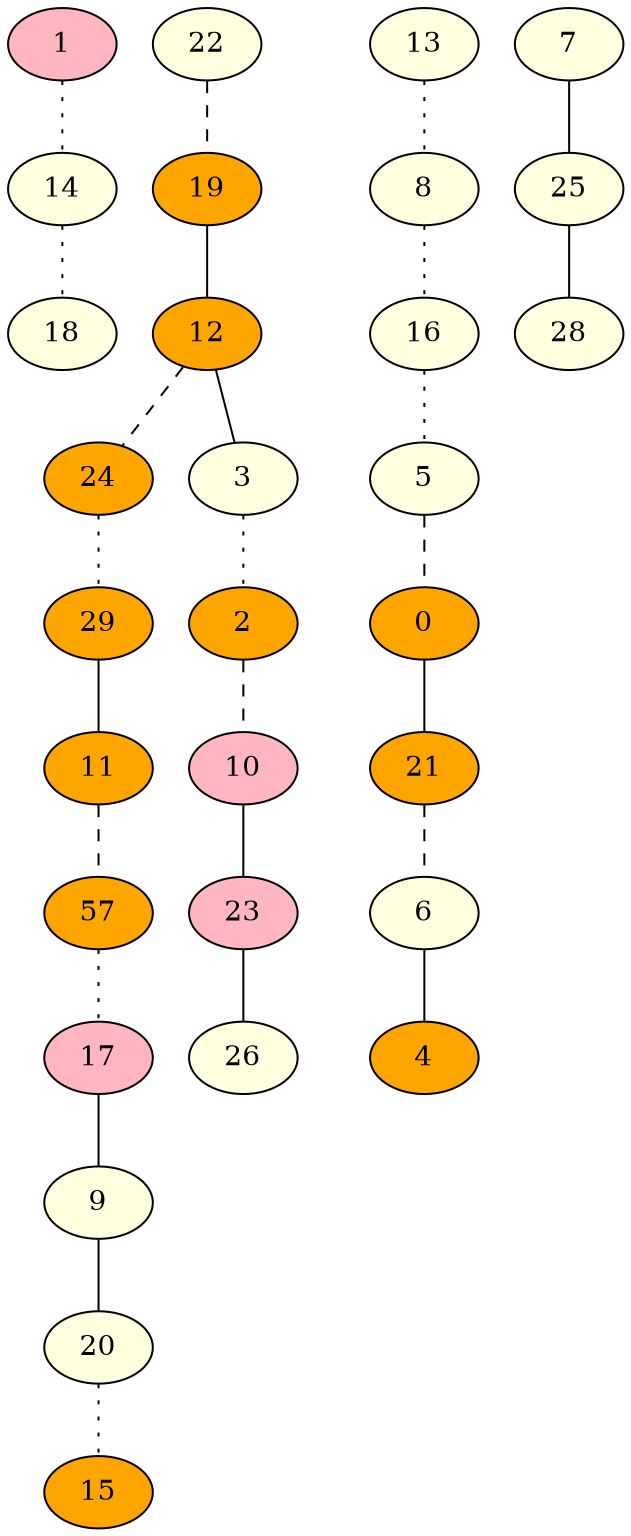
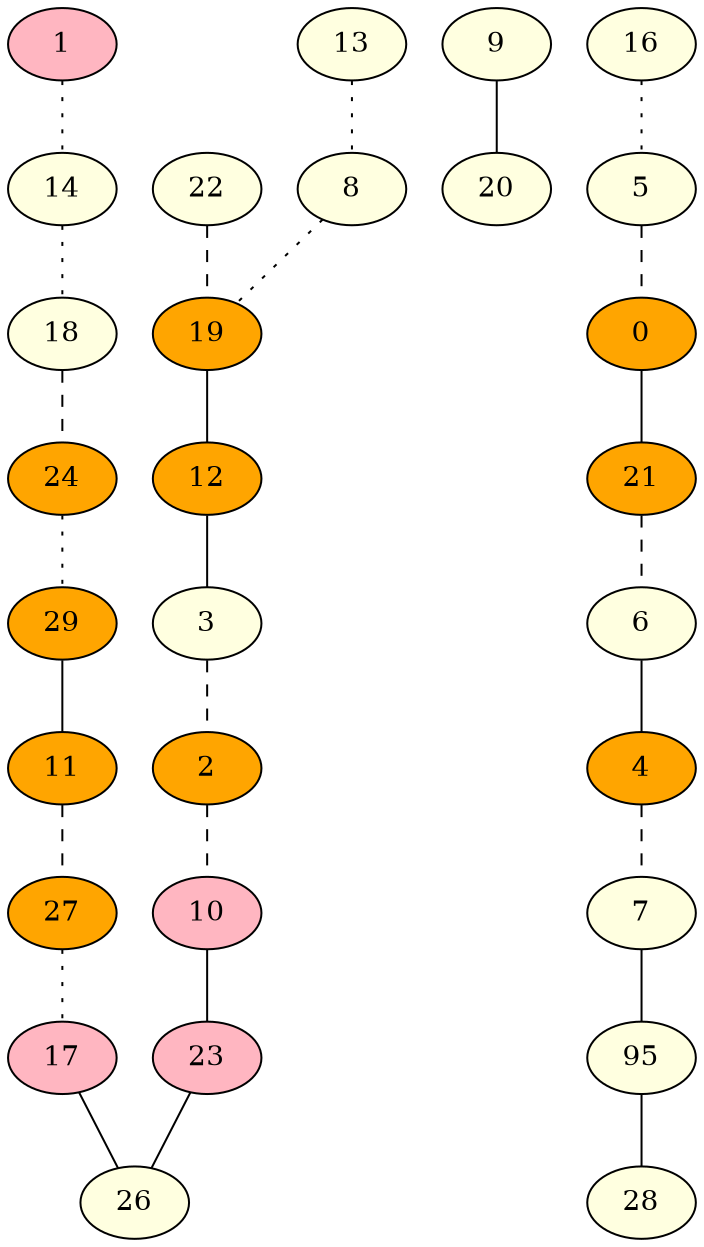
(569, 189) -> (642, 1058)
(424, 262) -> (280, 261)
(153, 406) -> (62, 406)
(243, 551) -> (207, 696)
none -> (642, 841)
(99, 913) -> (62, 913)
(99, 1130) -> (99, 1130)
(99, 1492) -> none
